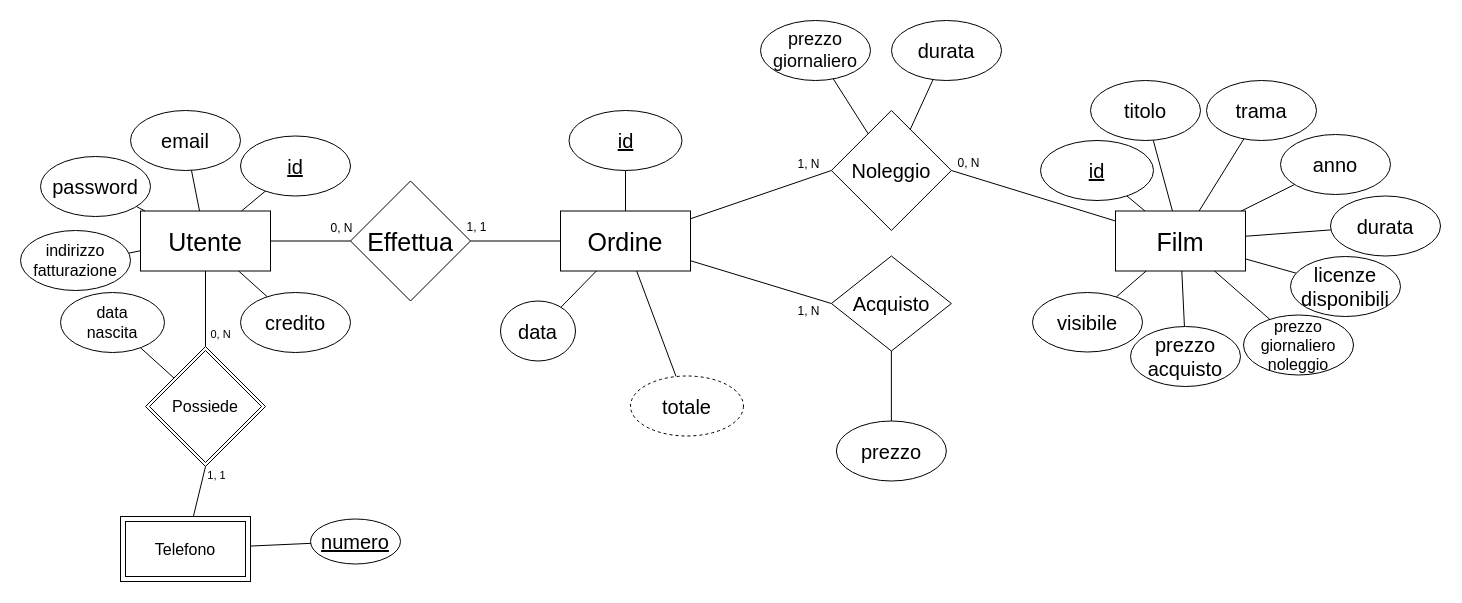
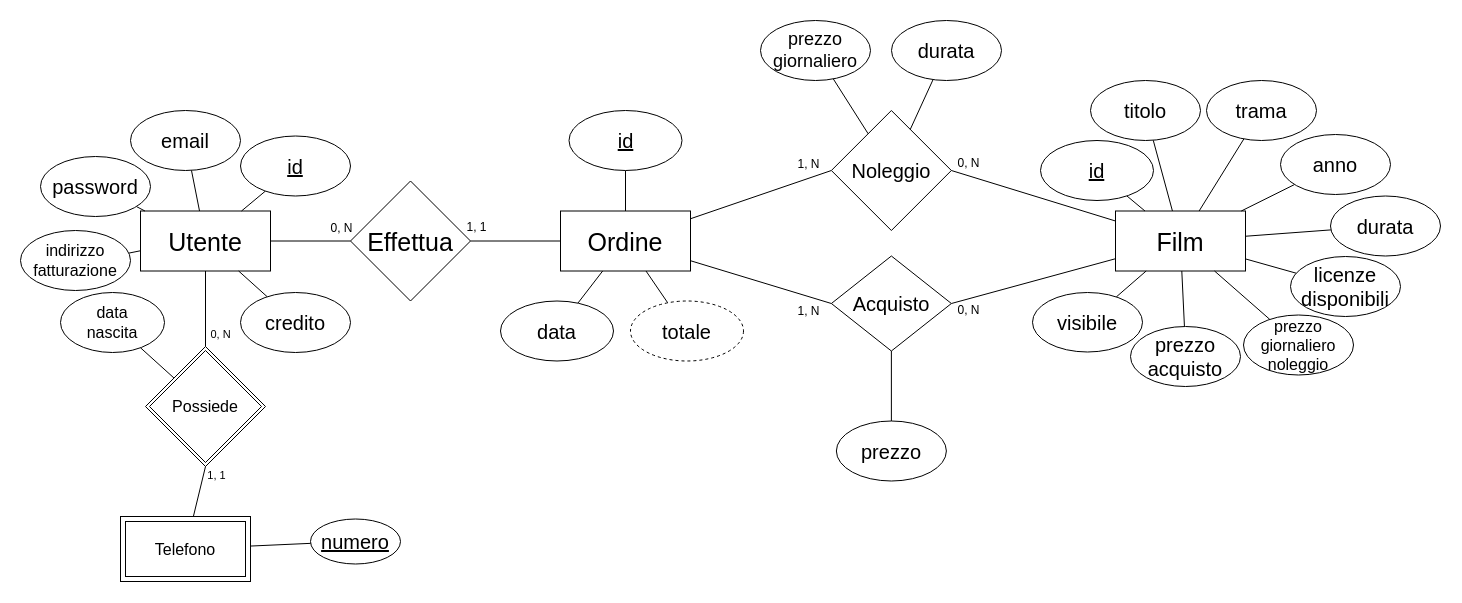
none -> (1033, 281)
(538, 331) -> (557, 331)
(687, 406) -> (687, 331)
